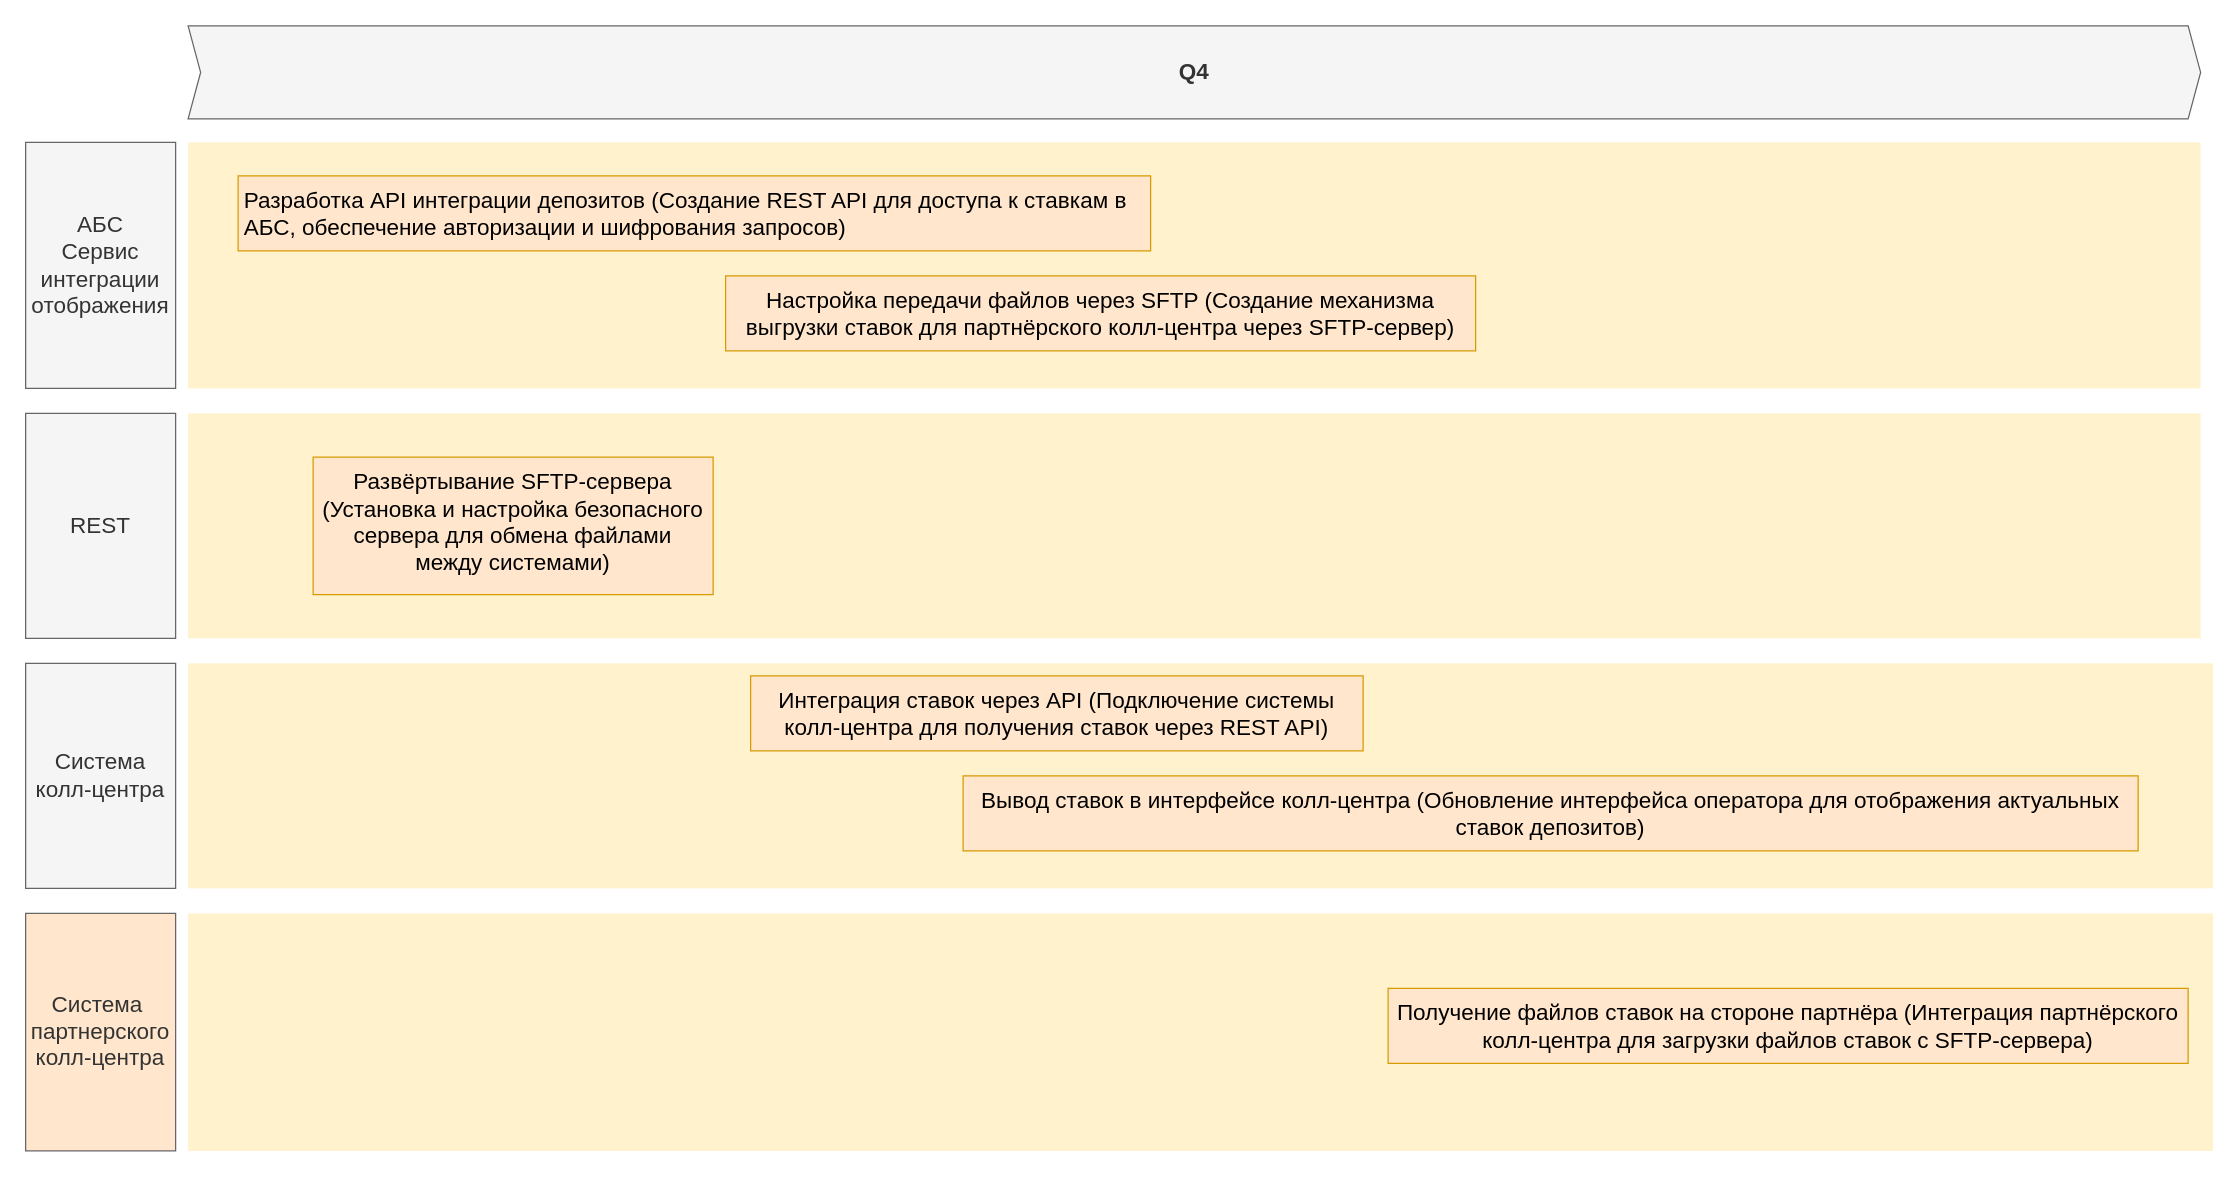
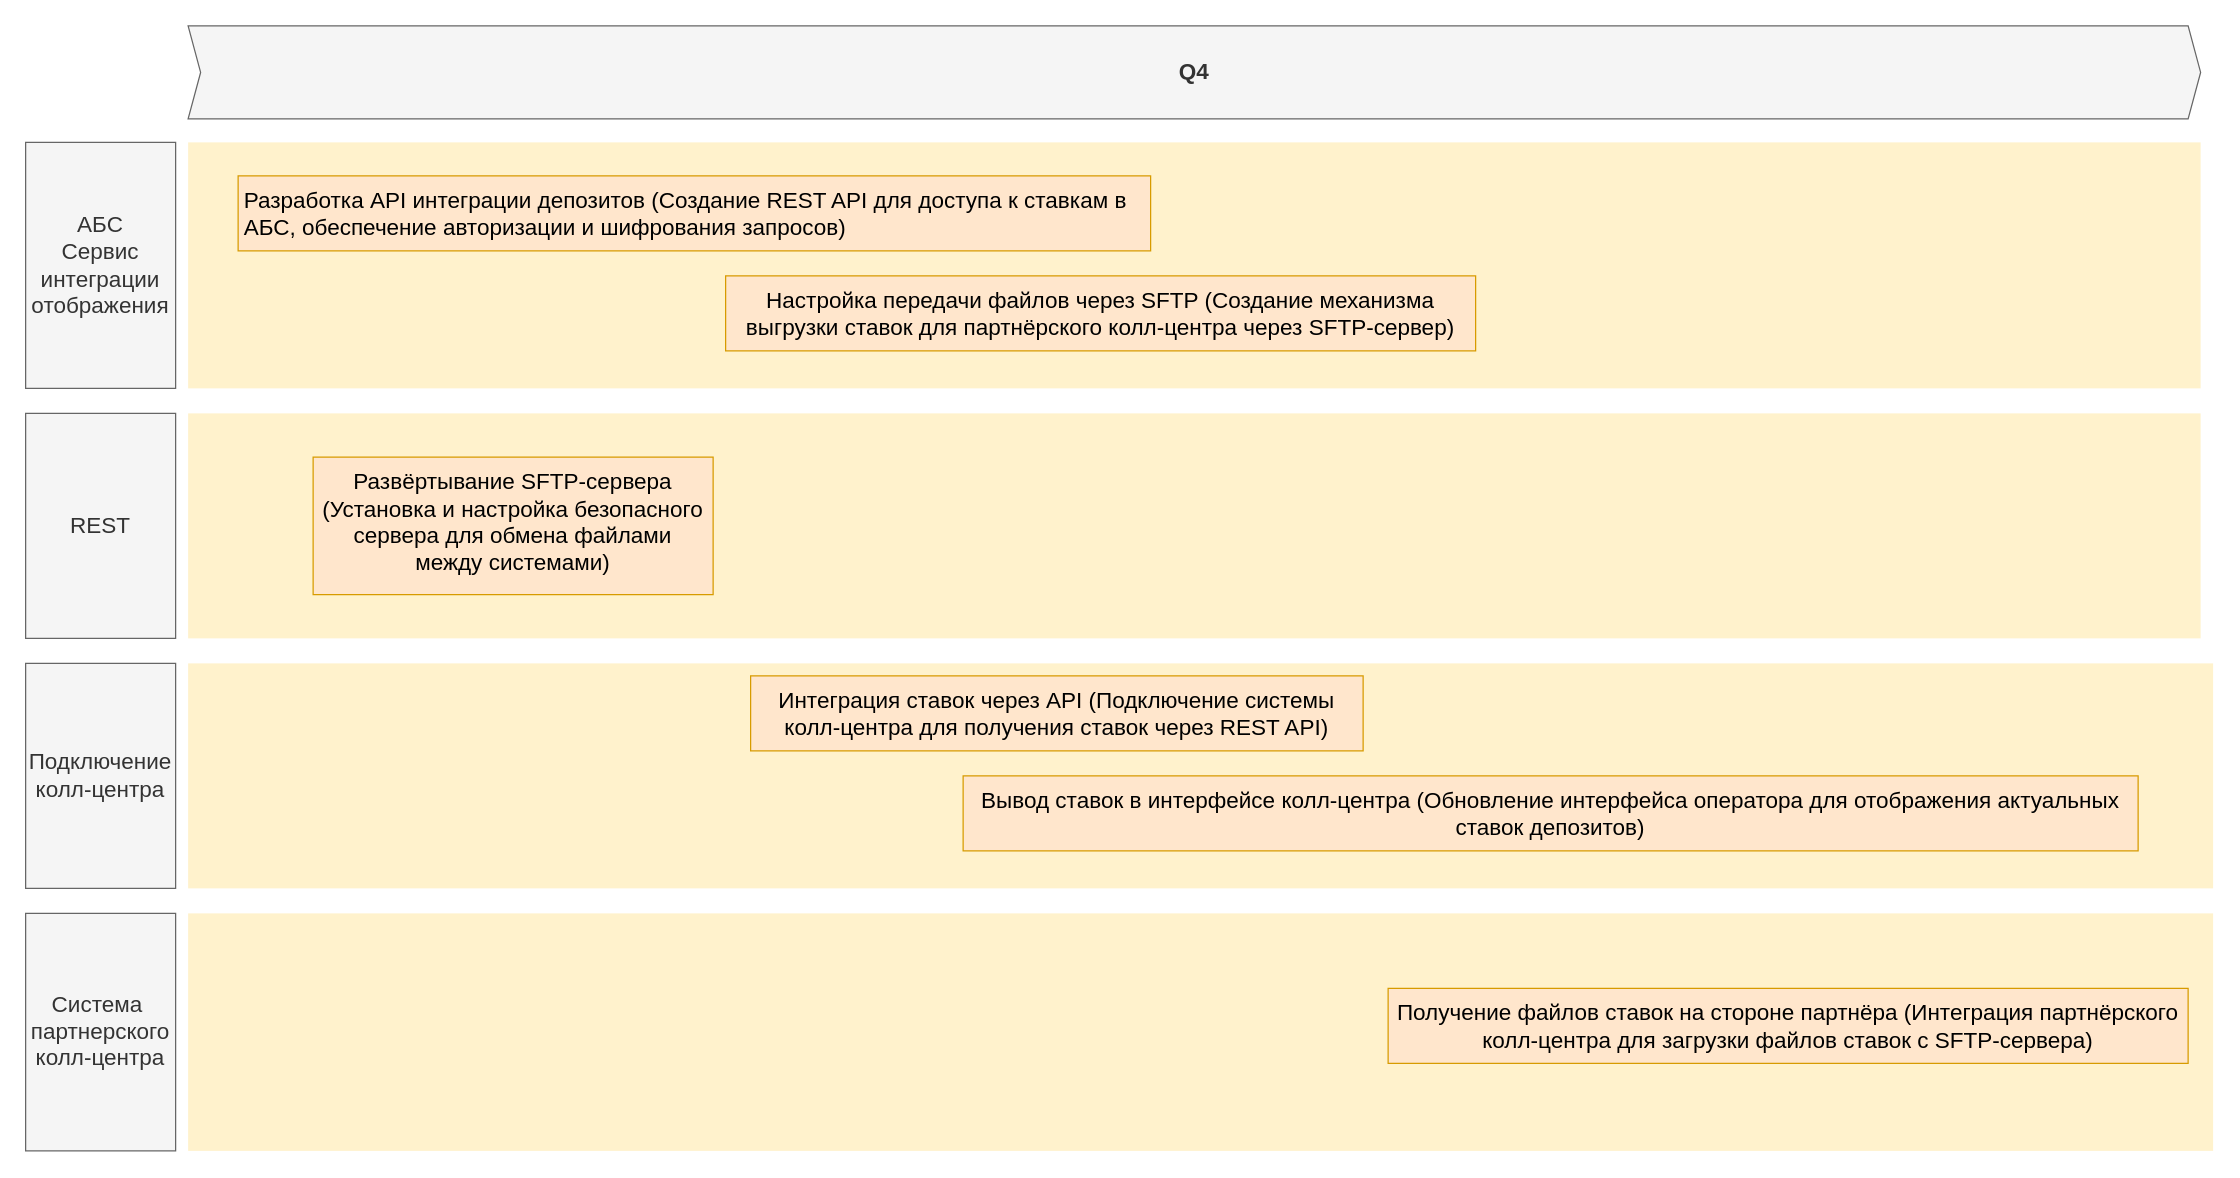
(101, 776) -> (101, 776)
(101, 1032) -> (101, 1032)
